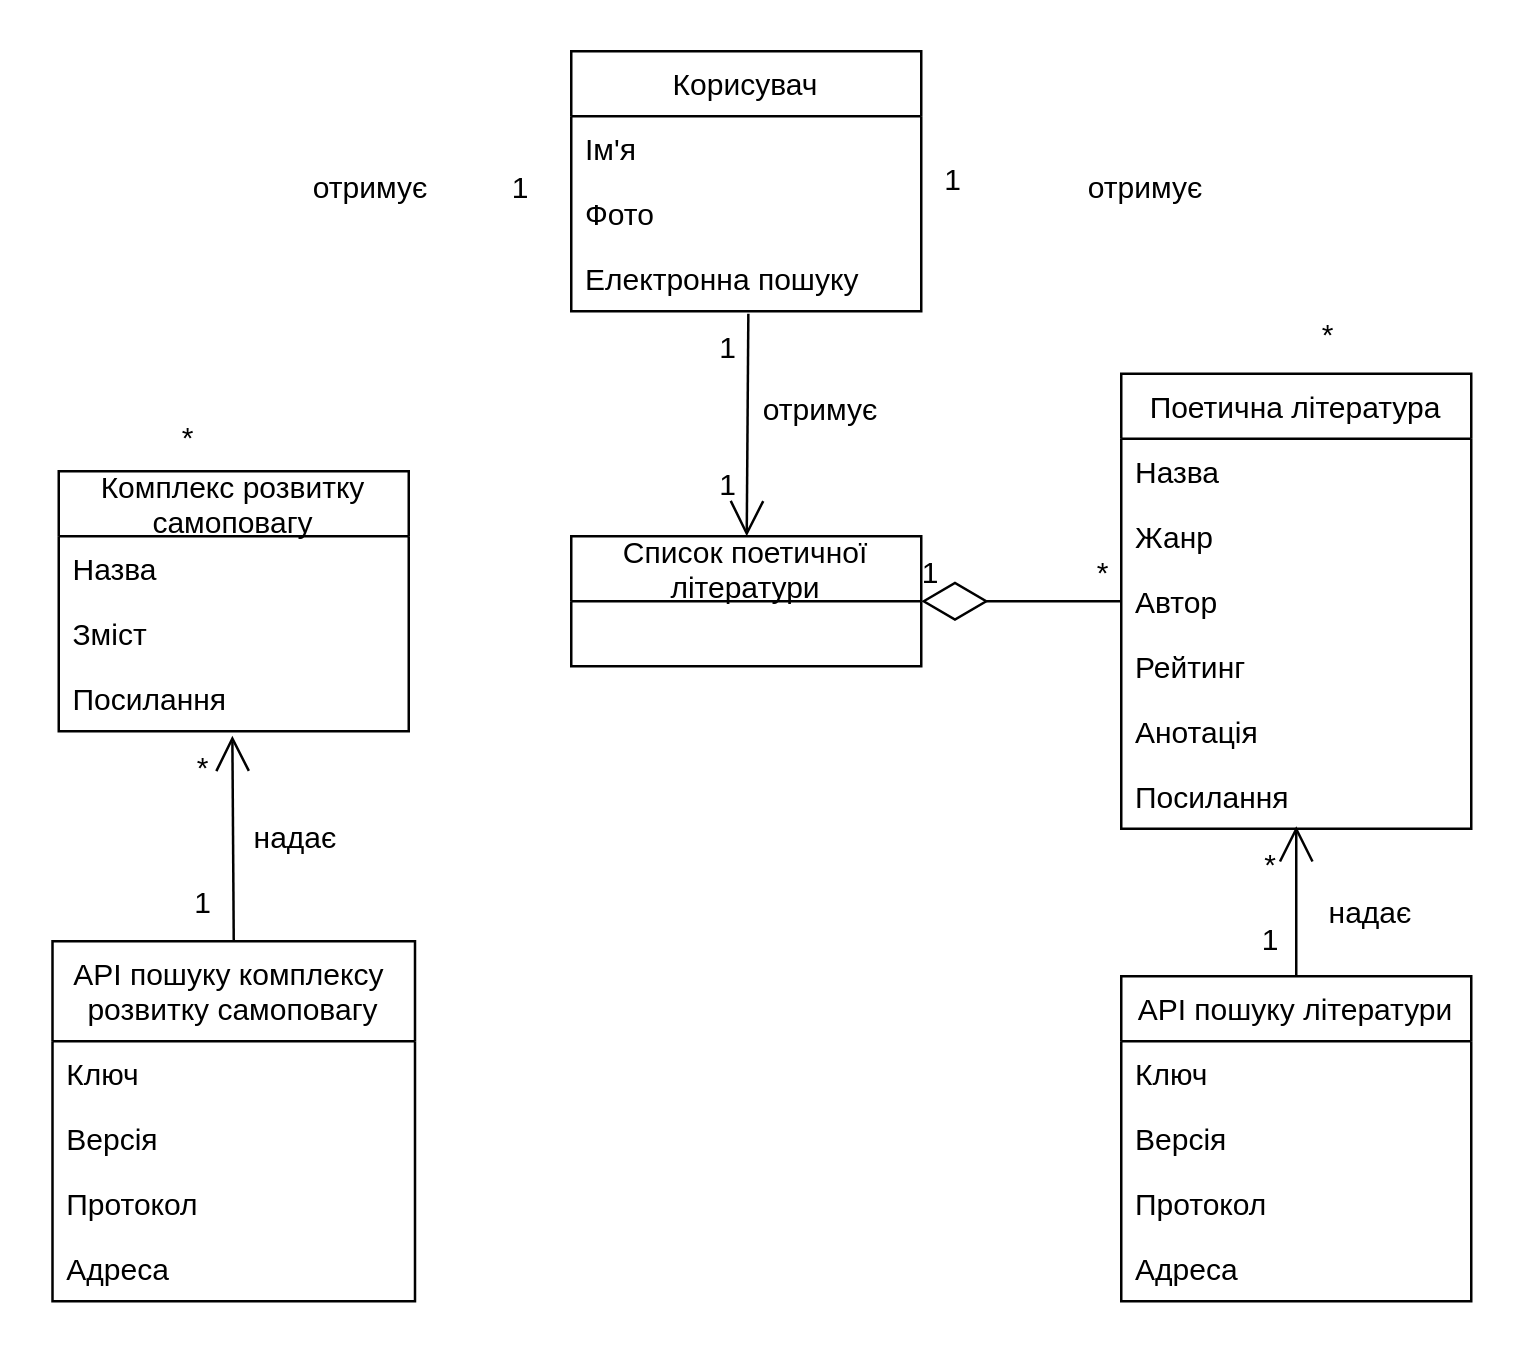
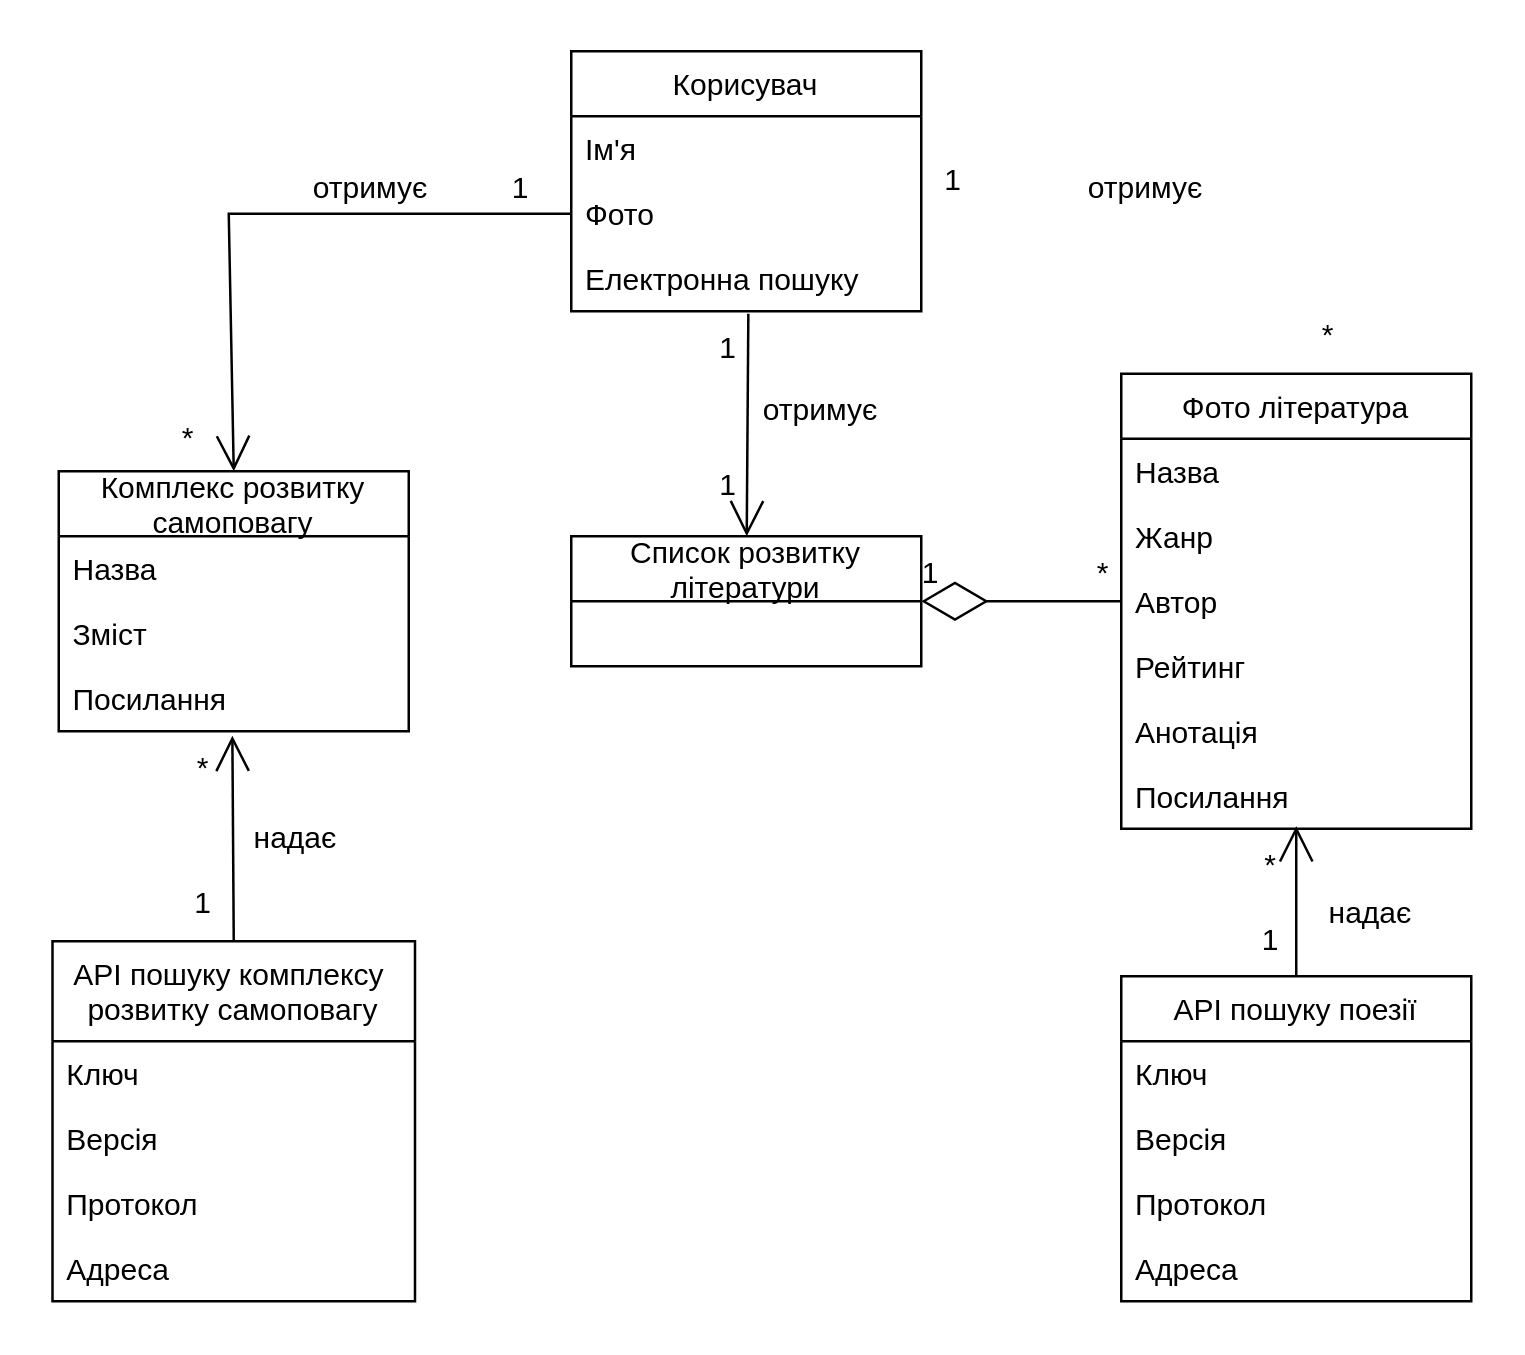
none -> (275, 214)
(1295, 408) -> (1295, 408)
(745, 553) -> (745, 553)
(1295, 1010) -> (1295, 1010)
